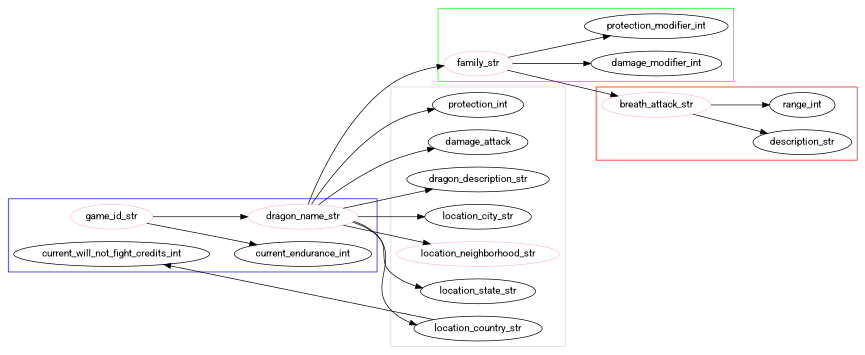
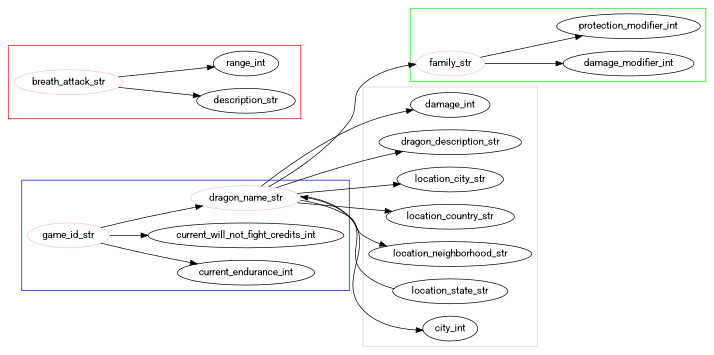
(575, 86) -> none
(478, 105) -> (450, 329)
(478, 142) -> (450, 105)
(384, 254) -> (357, 239)
(478, 254) -> (450, 254)
(302, 293) -> (125, 235)
